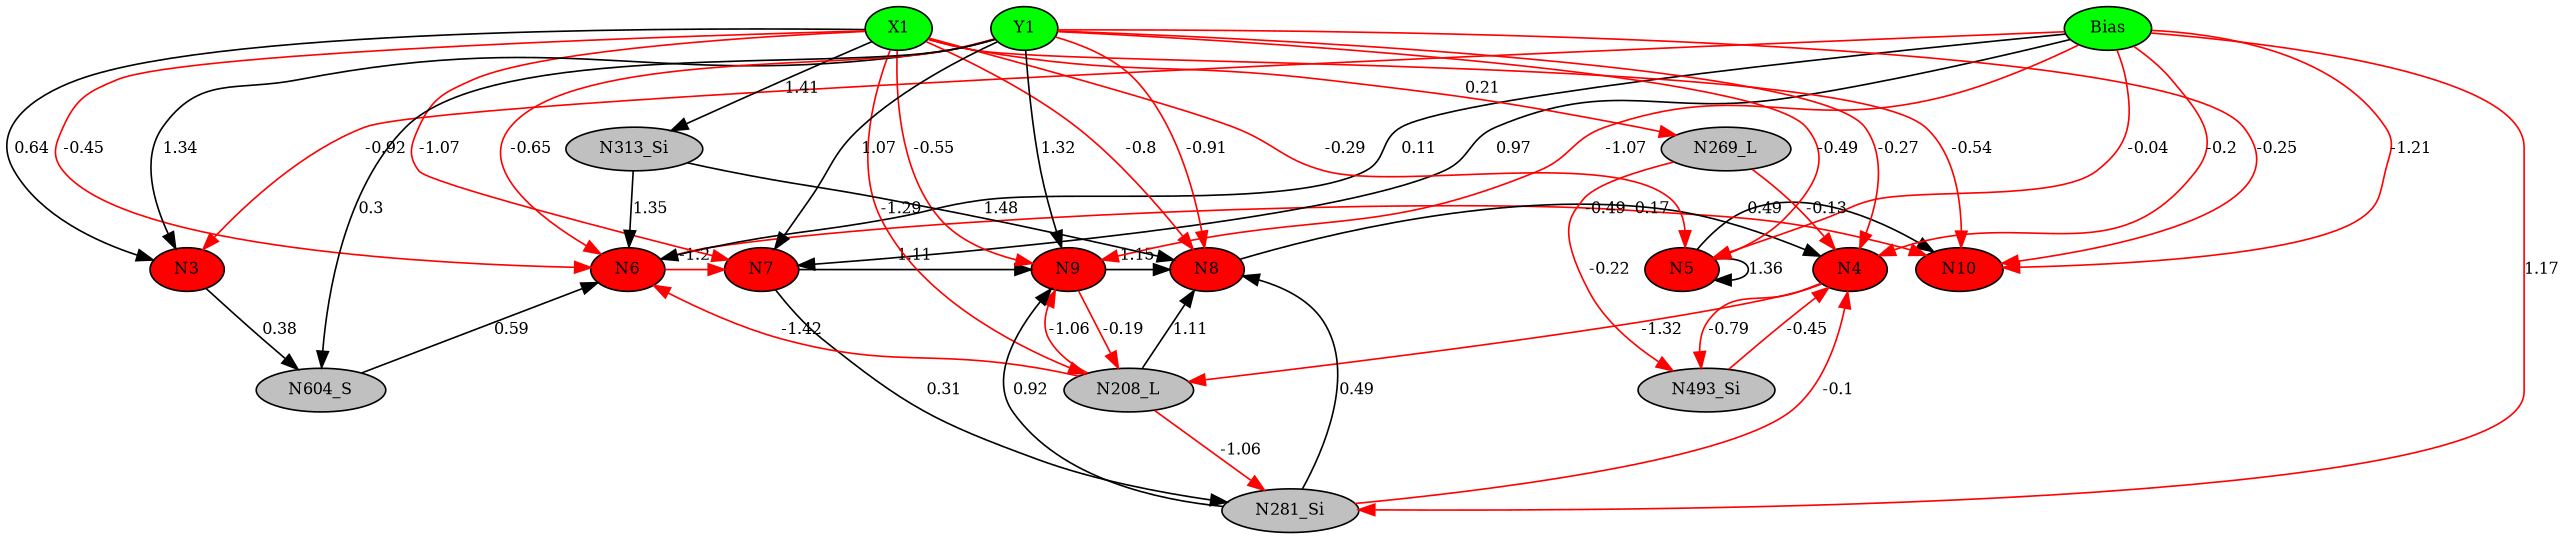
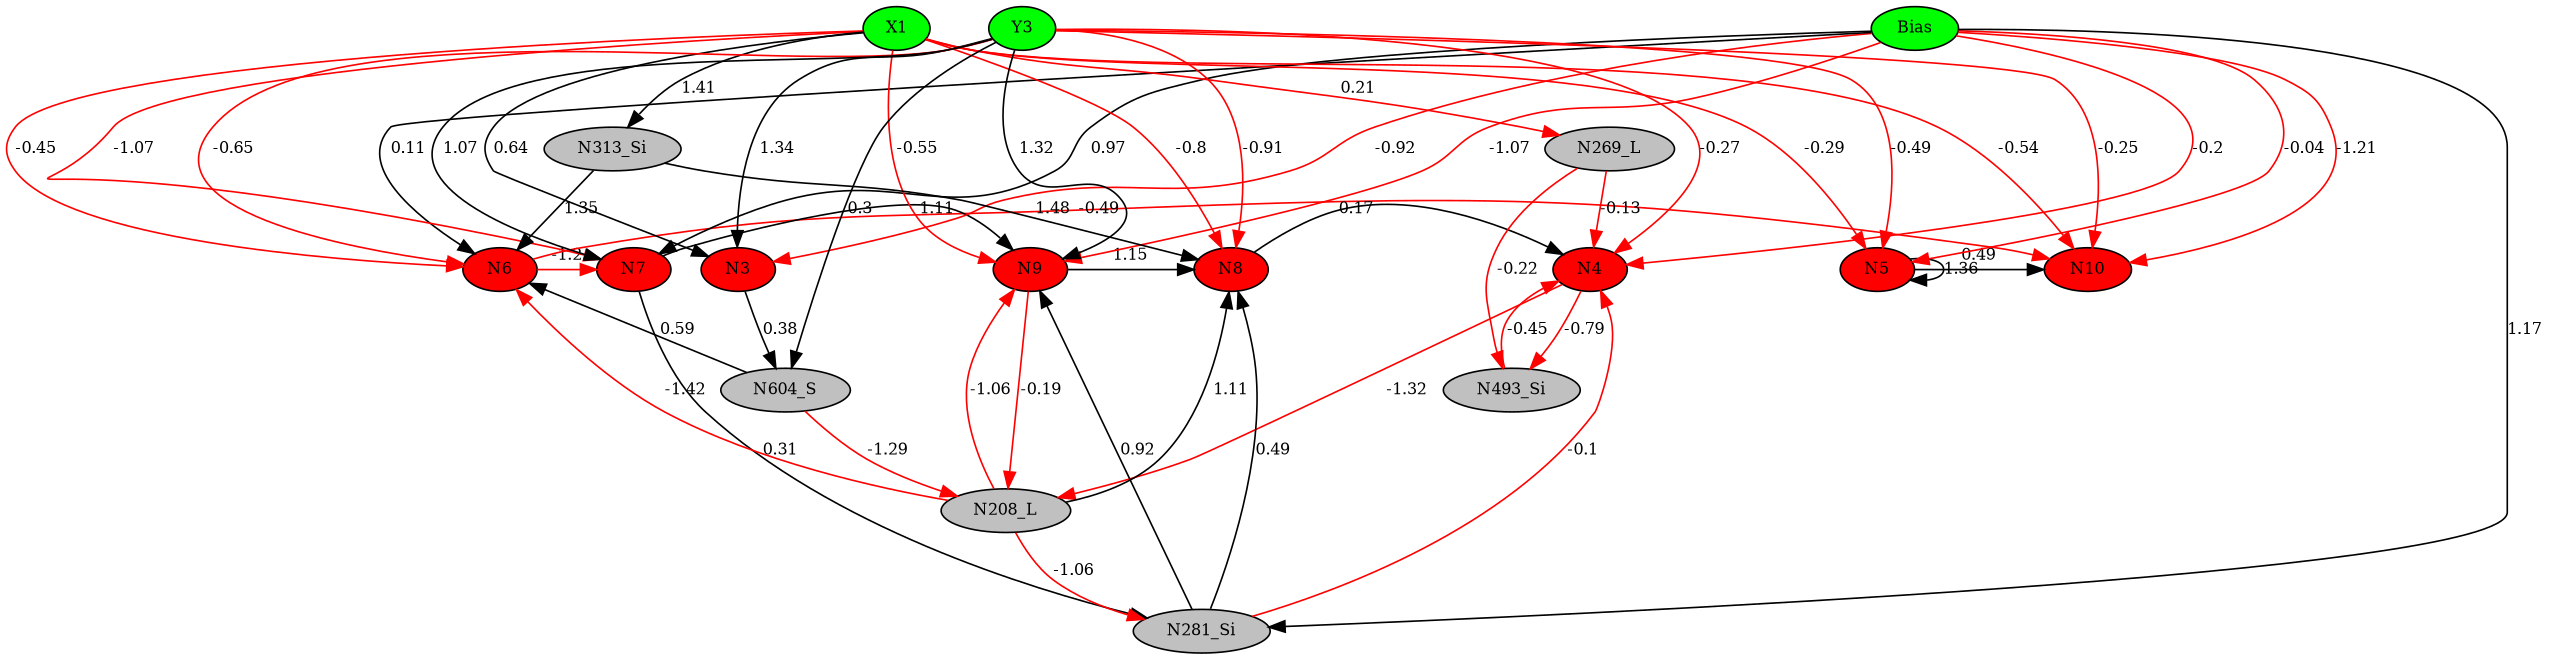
(1024, 28) -> (1022, 28)
(894, 241) -> (868, 460)
(2285, 473) -> (2373, 552)
